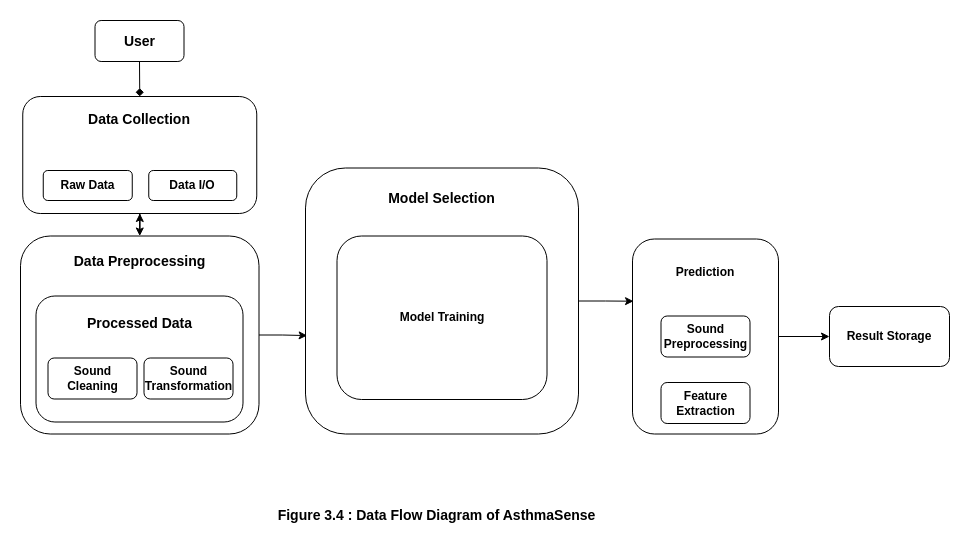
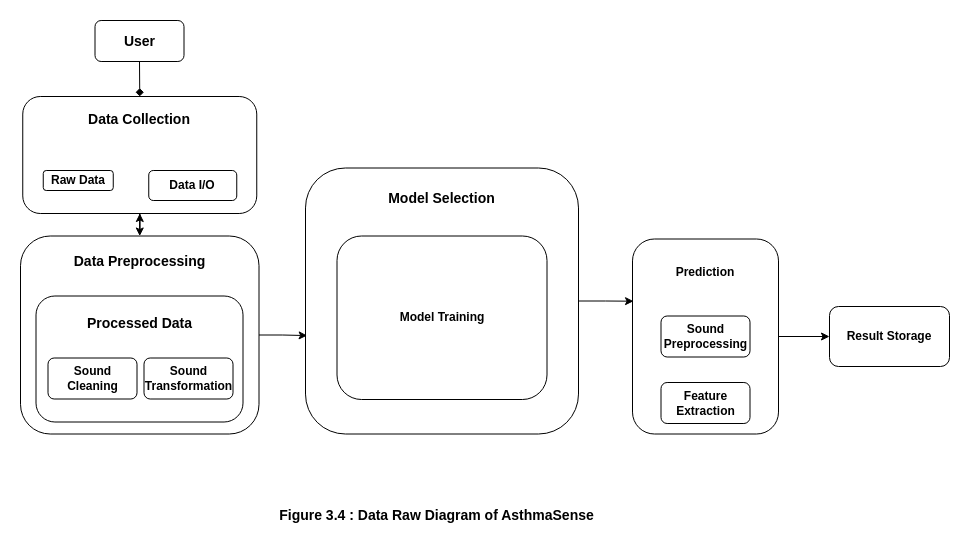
(88, 186) -> (78, 181)
(437, 516) -> (437, 516)
